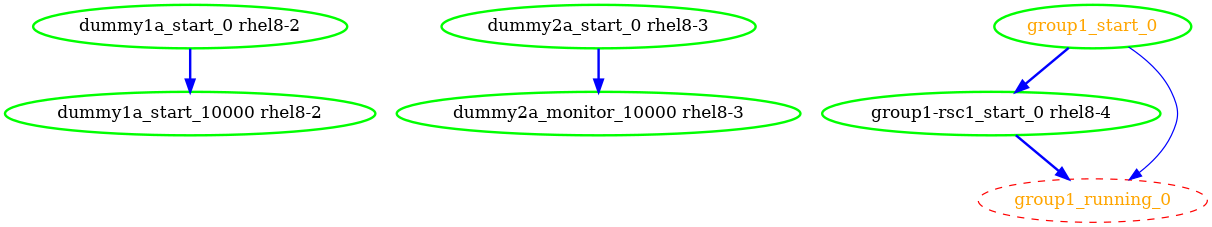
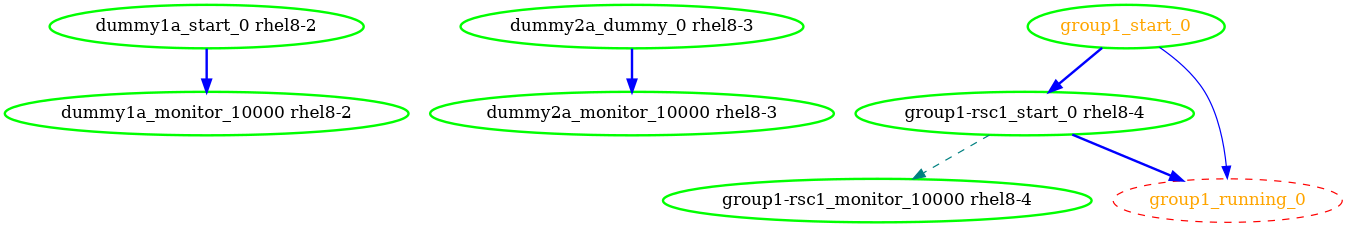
(599, 27) -> (632, 27)
(190, 114) -> (207, 114)
none -> (877, 201)
